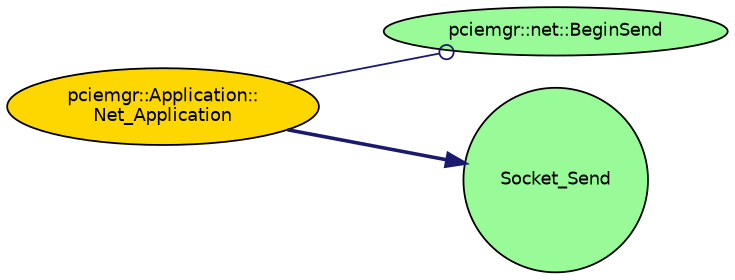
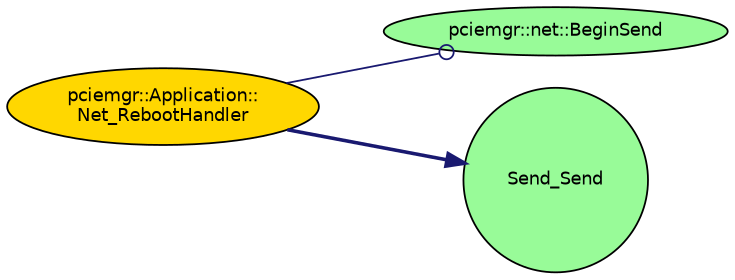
(163, 107) -> (163, 107)
(556, 180) -> (556, 180)
